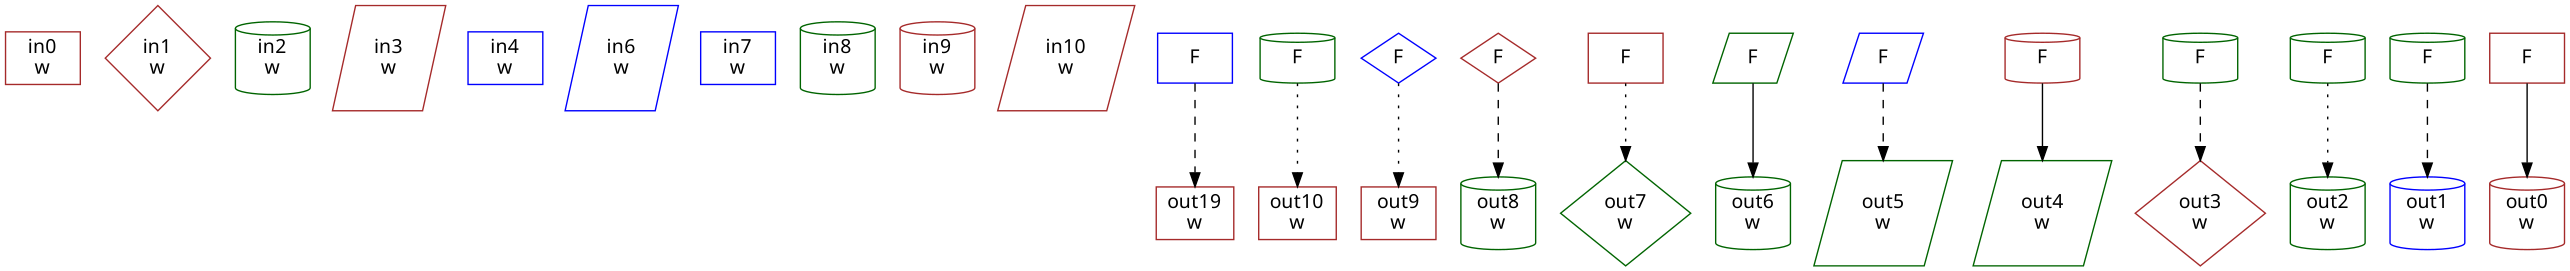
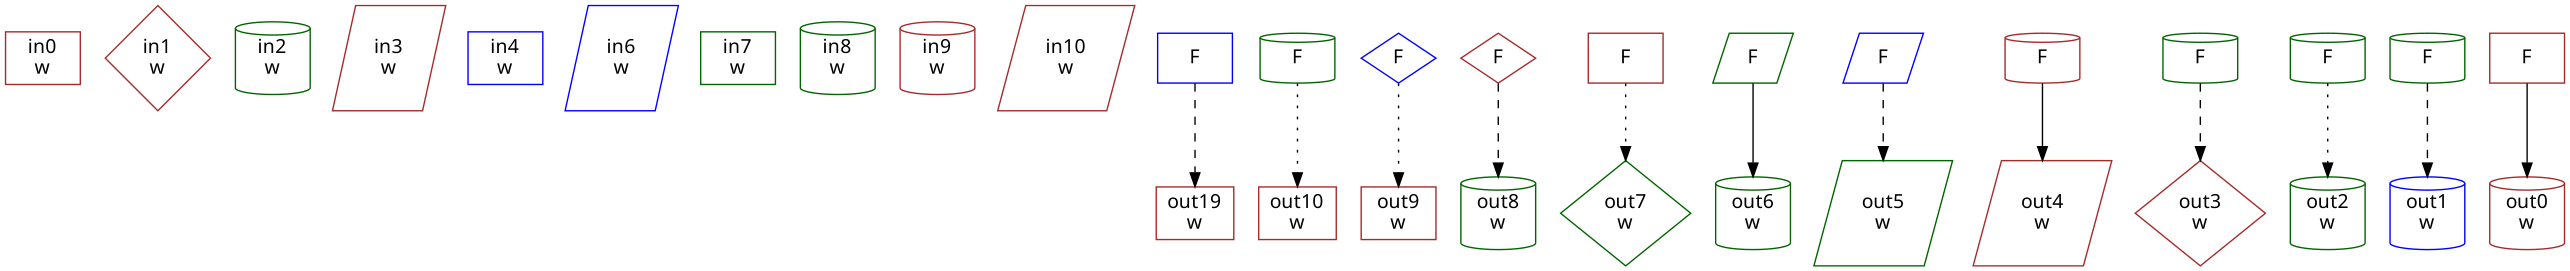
(738, 58) -> (738, 58)
(2042, 213) -> (2042, 213)
